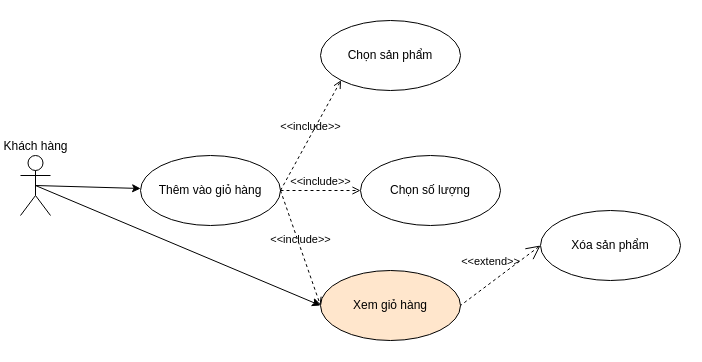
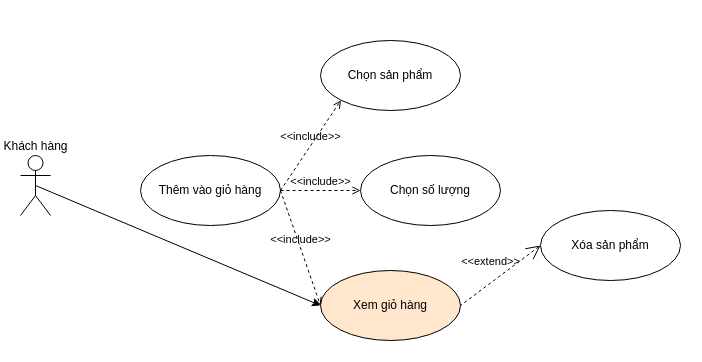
(391, 56) -> (391, 76)
(89, 187) -> none
